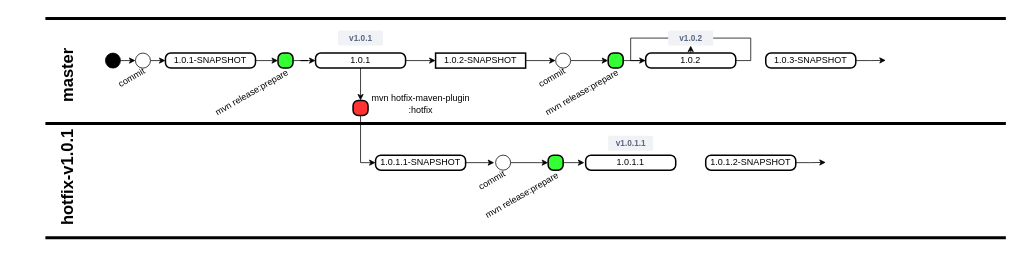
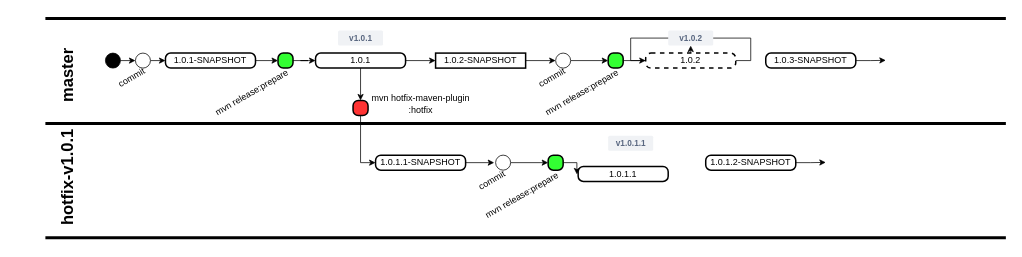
(690, 60) -> (690, 60)
(630, 162) -> (623, 174)
